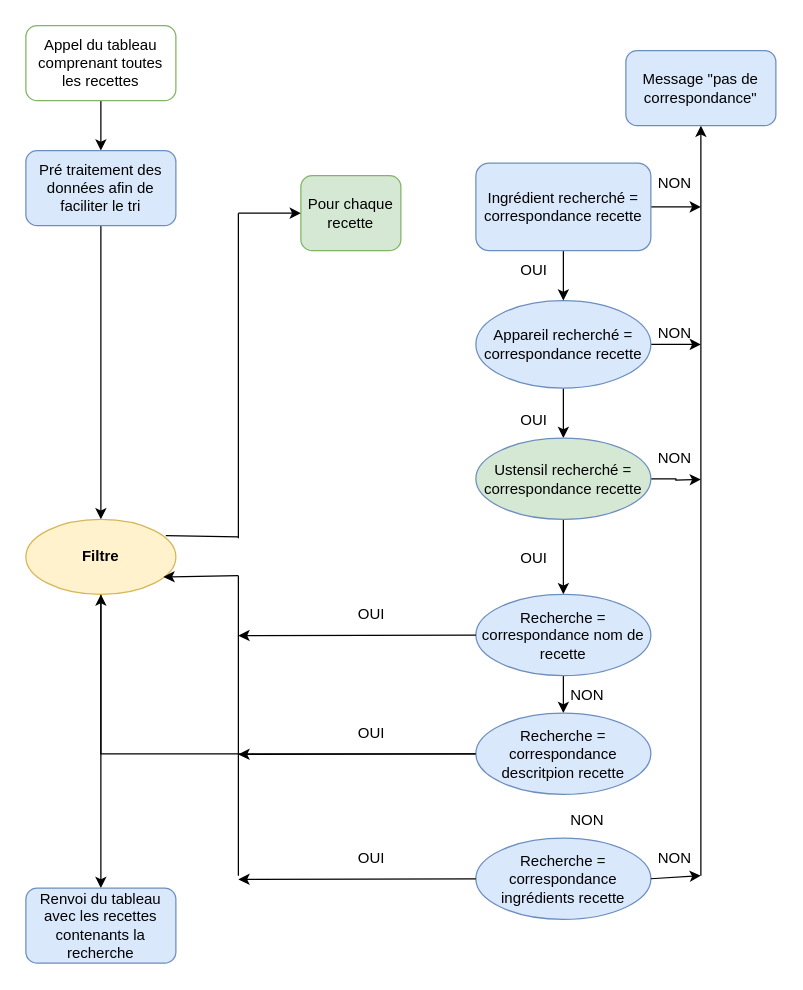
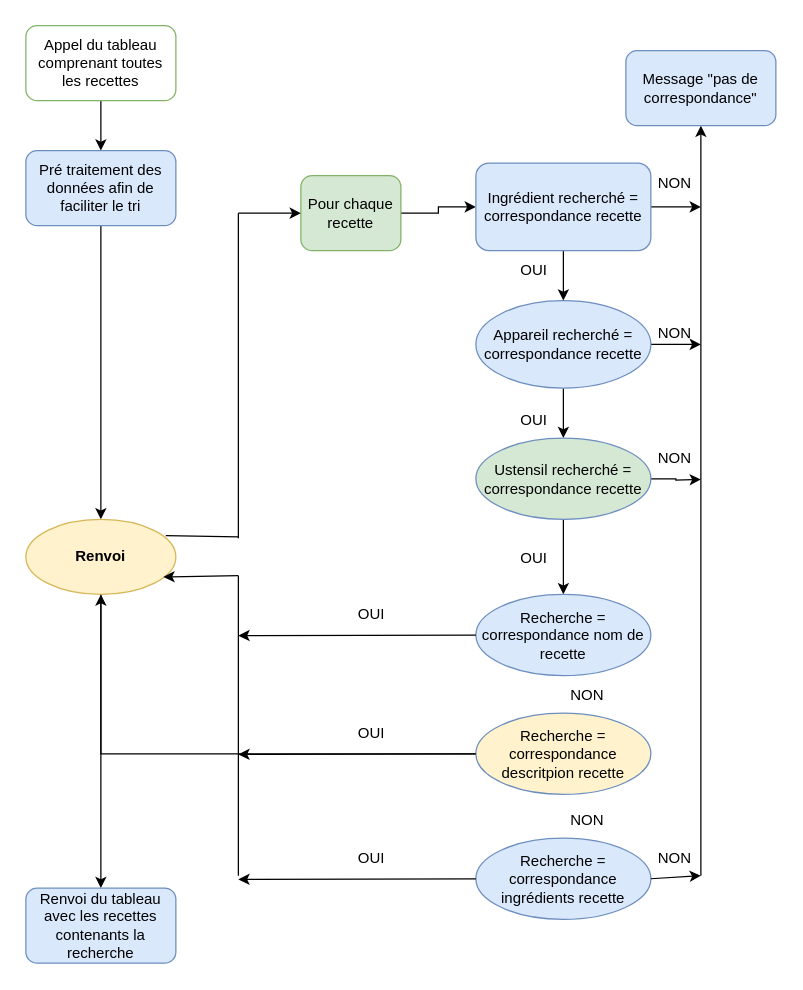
none -> (437, 213)
(101, 557) -> (101, 557)
(563, 699) -> none
(563, 754) -> (563, 754)
